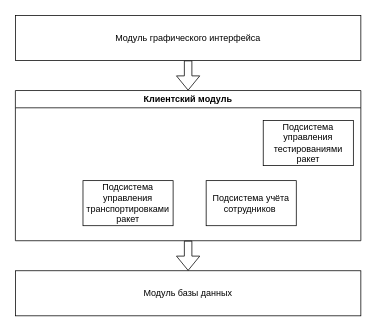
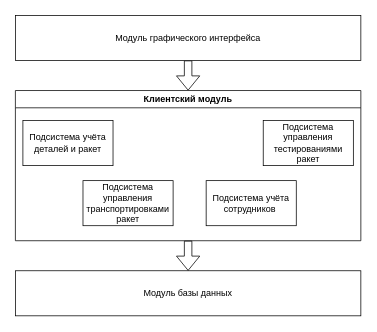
none -> (68, 143)
